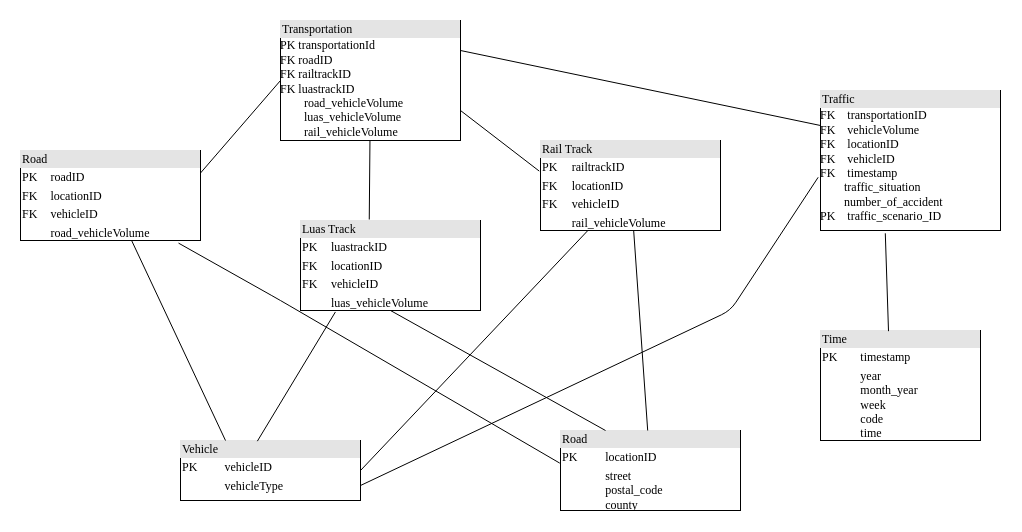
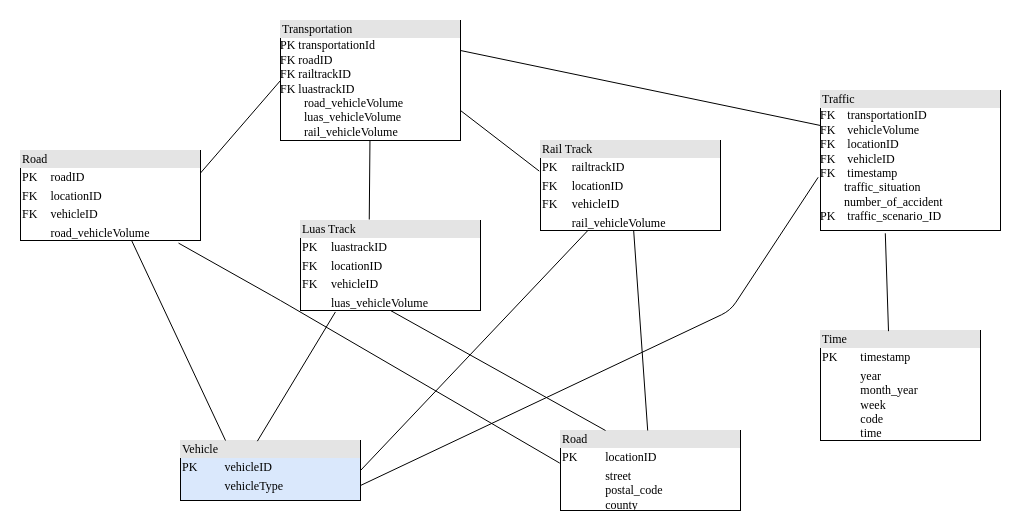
(271, 471) -> (271, 471)
